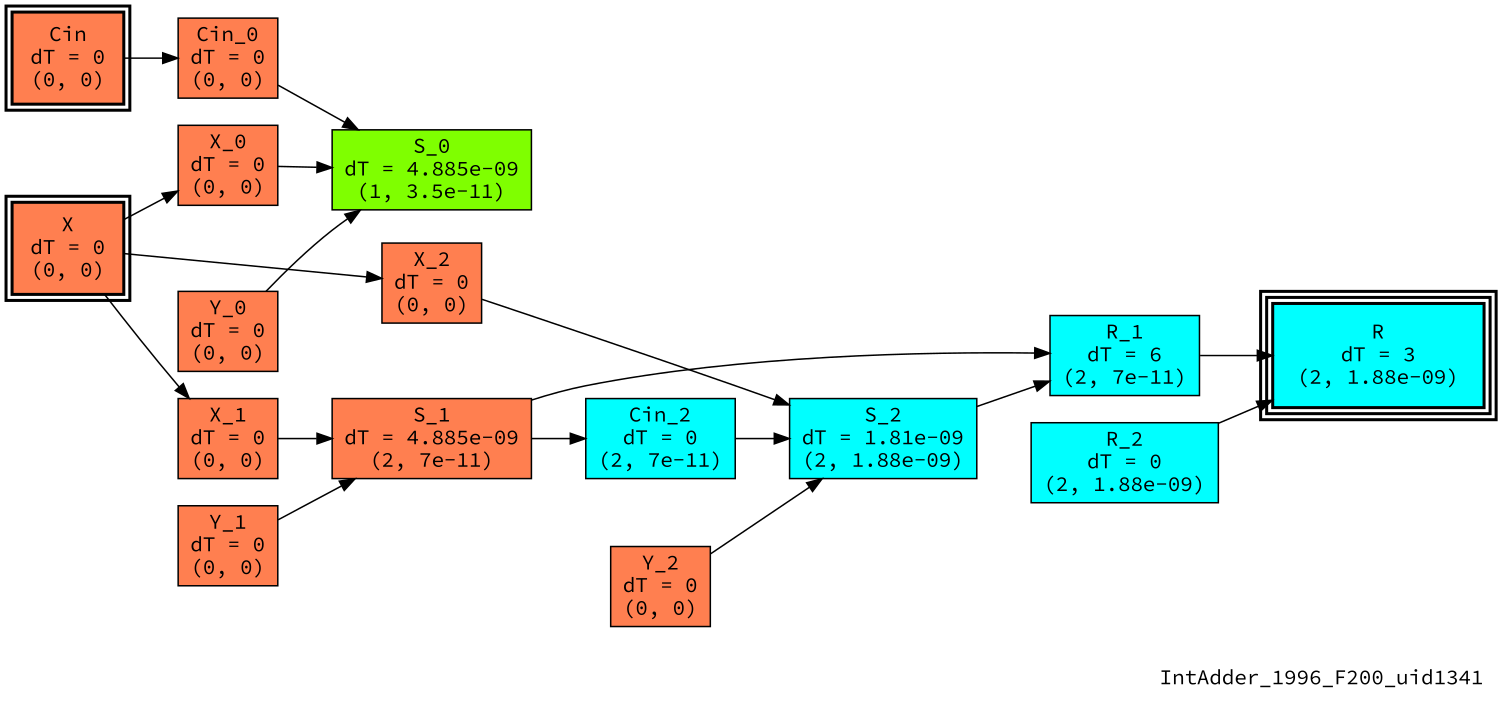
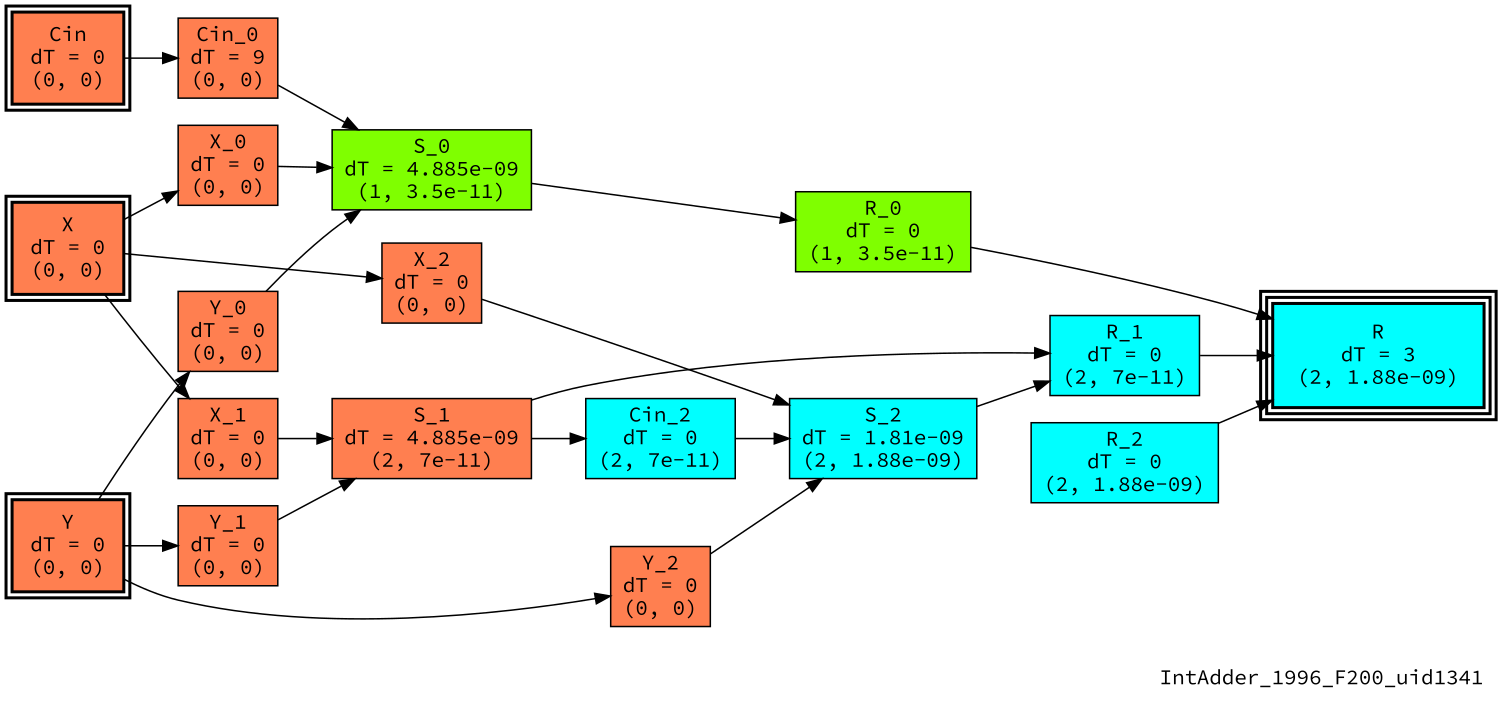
(228, 58) -> (228, 58)
none -> (883, 232)
(1125, 356) -> (1125, 356)
none -> (68, 546)
